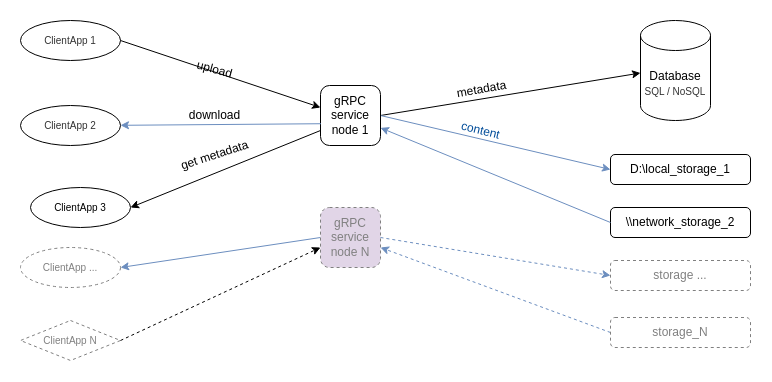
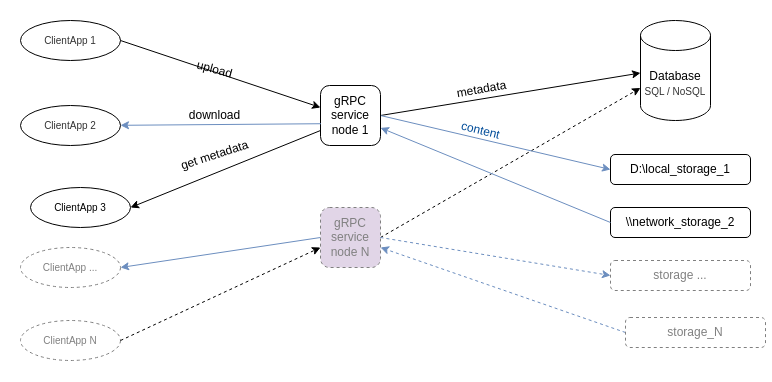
none -> (509, 164)
(681, 333) -> (696, 333)
(71, 341) -> (71, 341)
